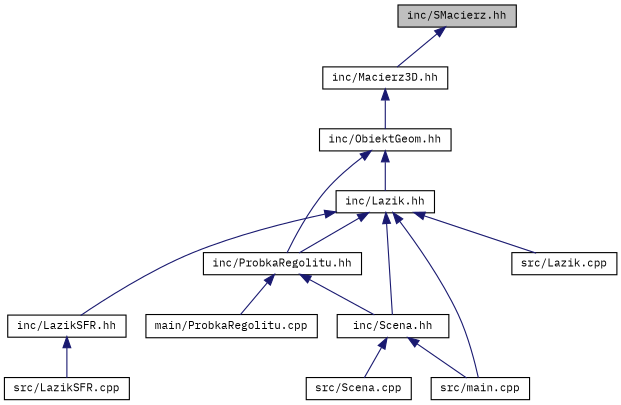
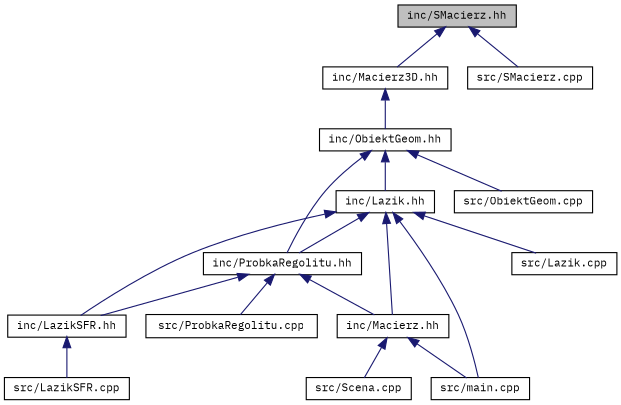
none -> (530, 78)
none -> (523, 202)
none -> (169, 296)
(232, 326) -> (232, 326)
(393, 326) -> (393, 326)
